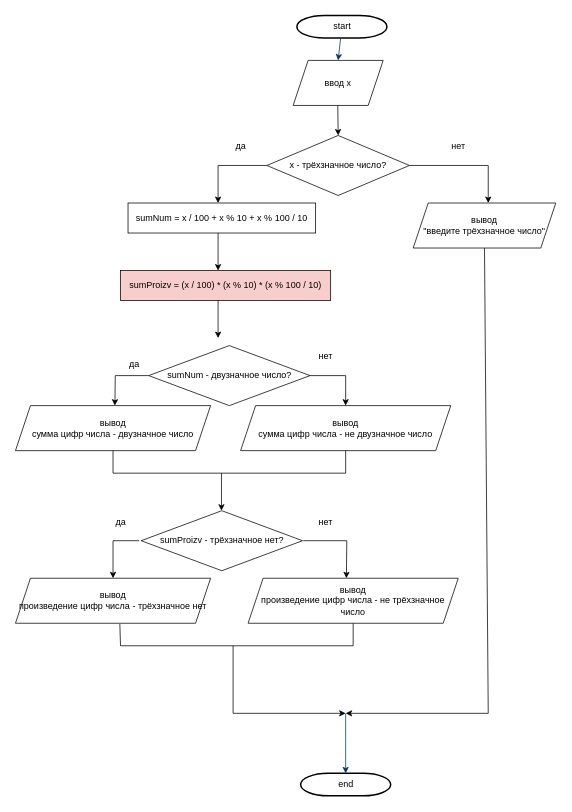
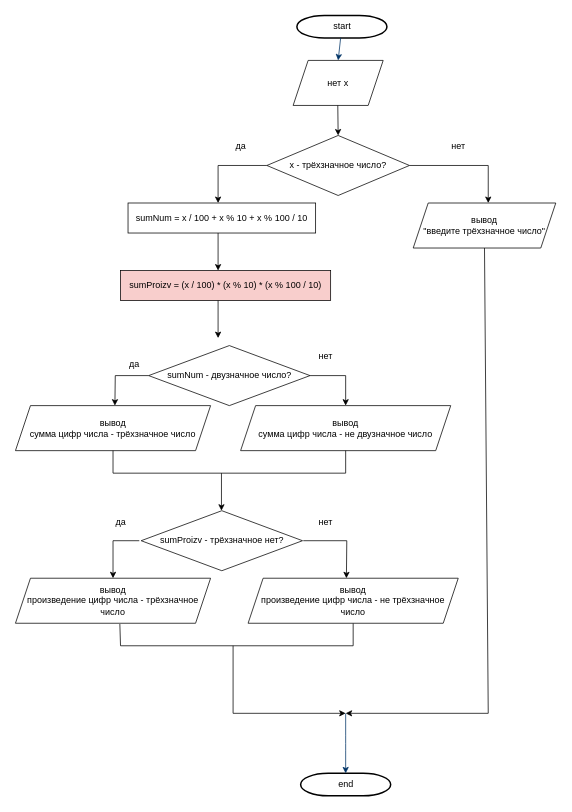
(338, 83) -> (338, 83)
(113, 428) -> (113, 428)
(113, 600) -> (113, 600)
